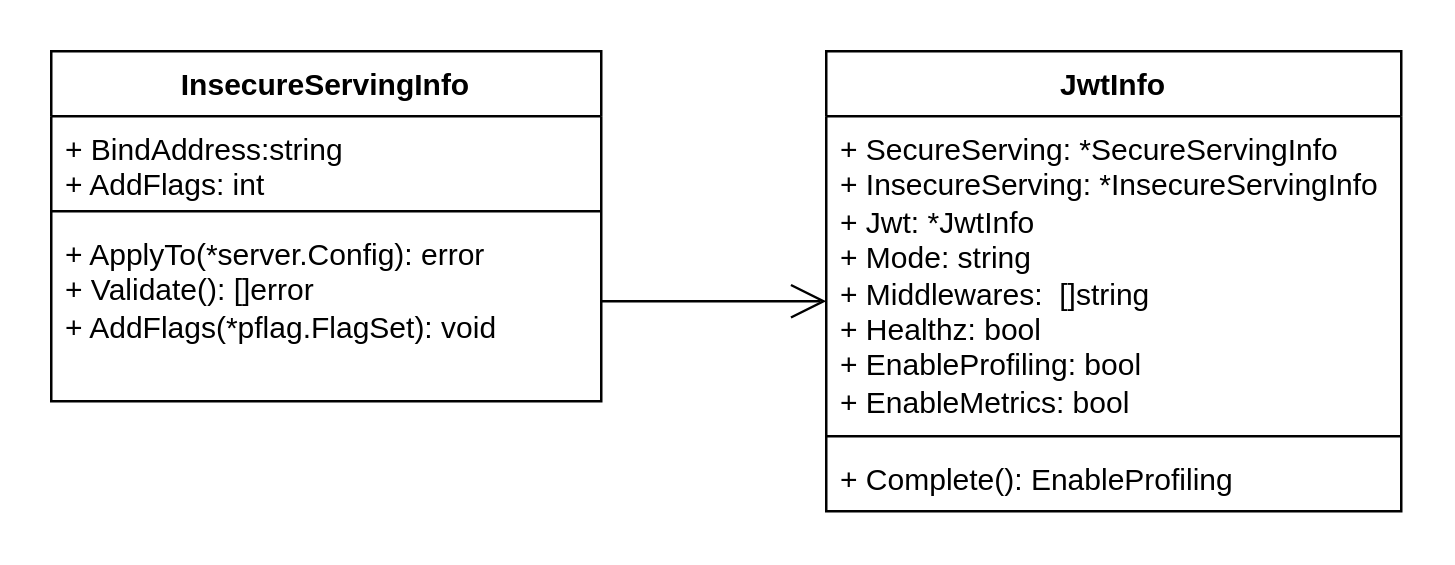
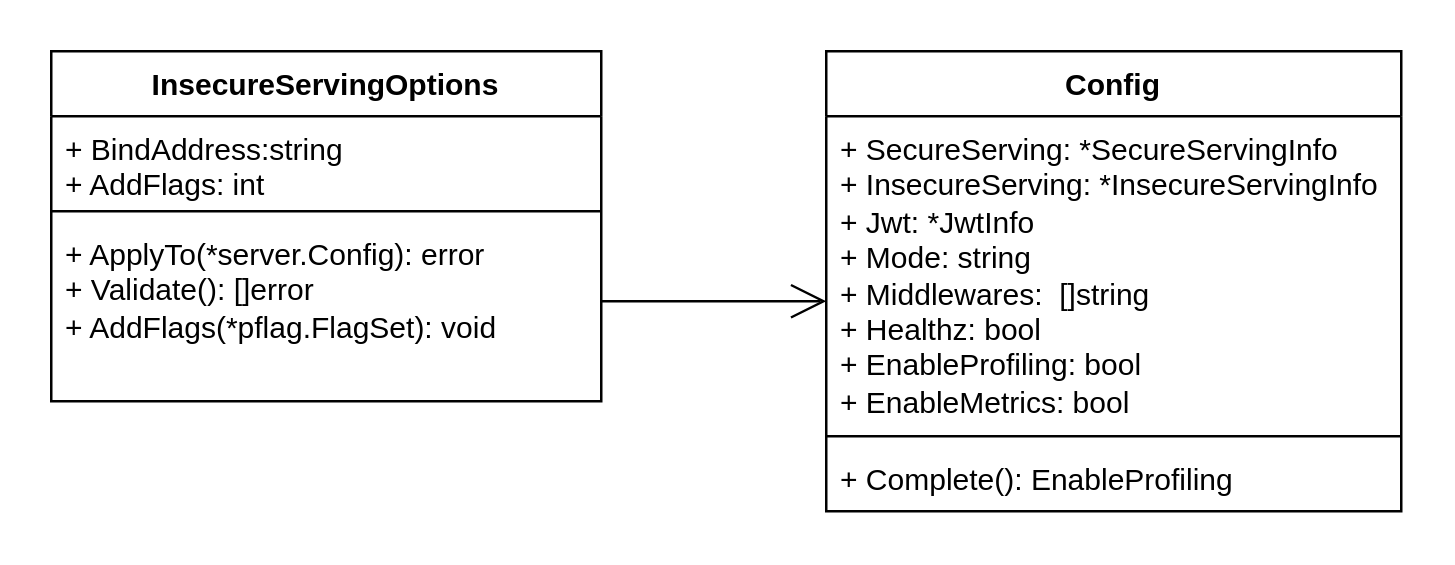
(326, 87) -> (326, 87)
(1114, 87) -> (1114, 87)
